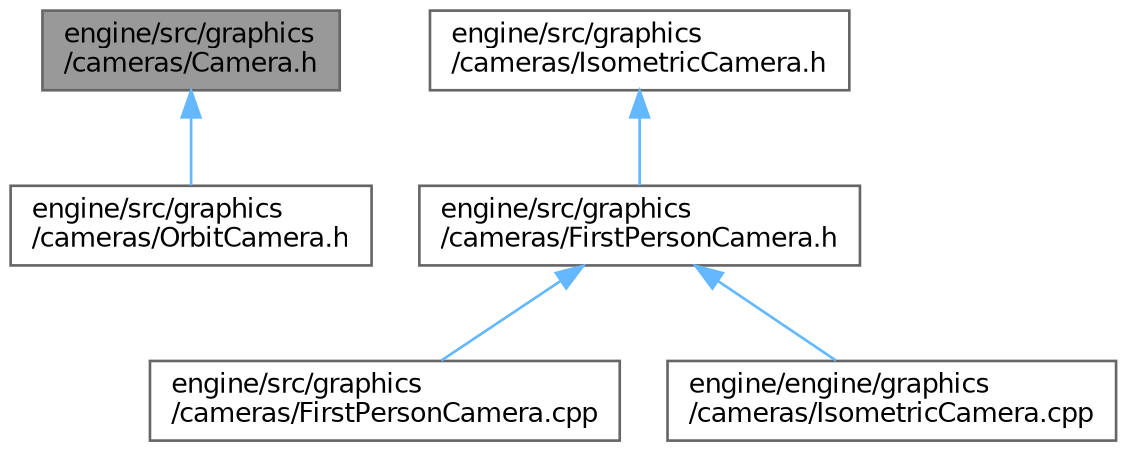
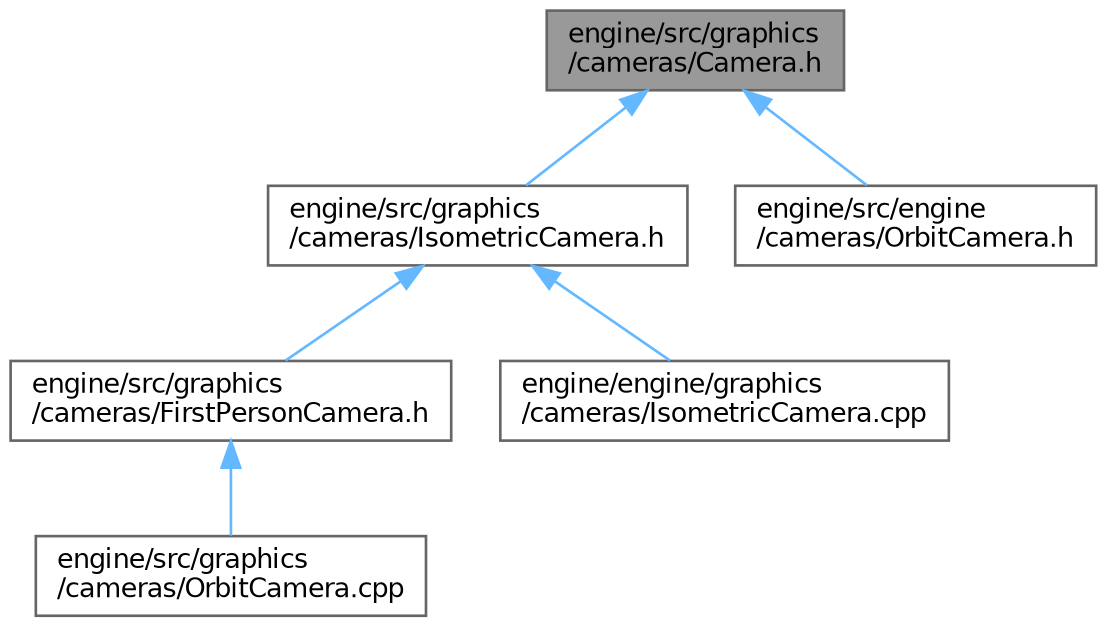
none -> (576, 146)
(191, 226) -> (916, 226)
(777, 321) -> (612, 321)
(385, 401) -> (231, 576)
